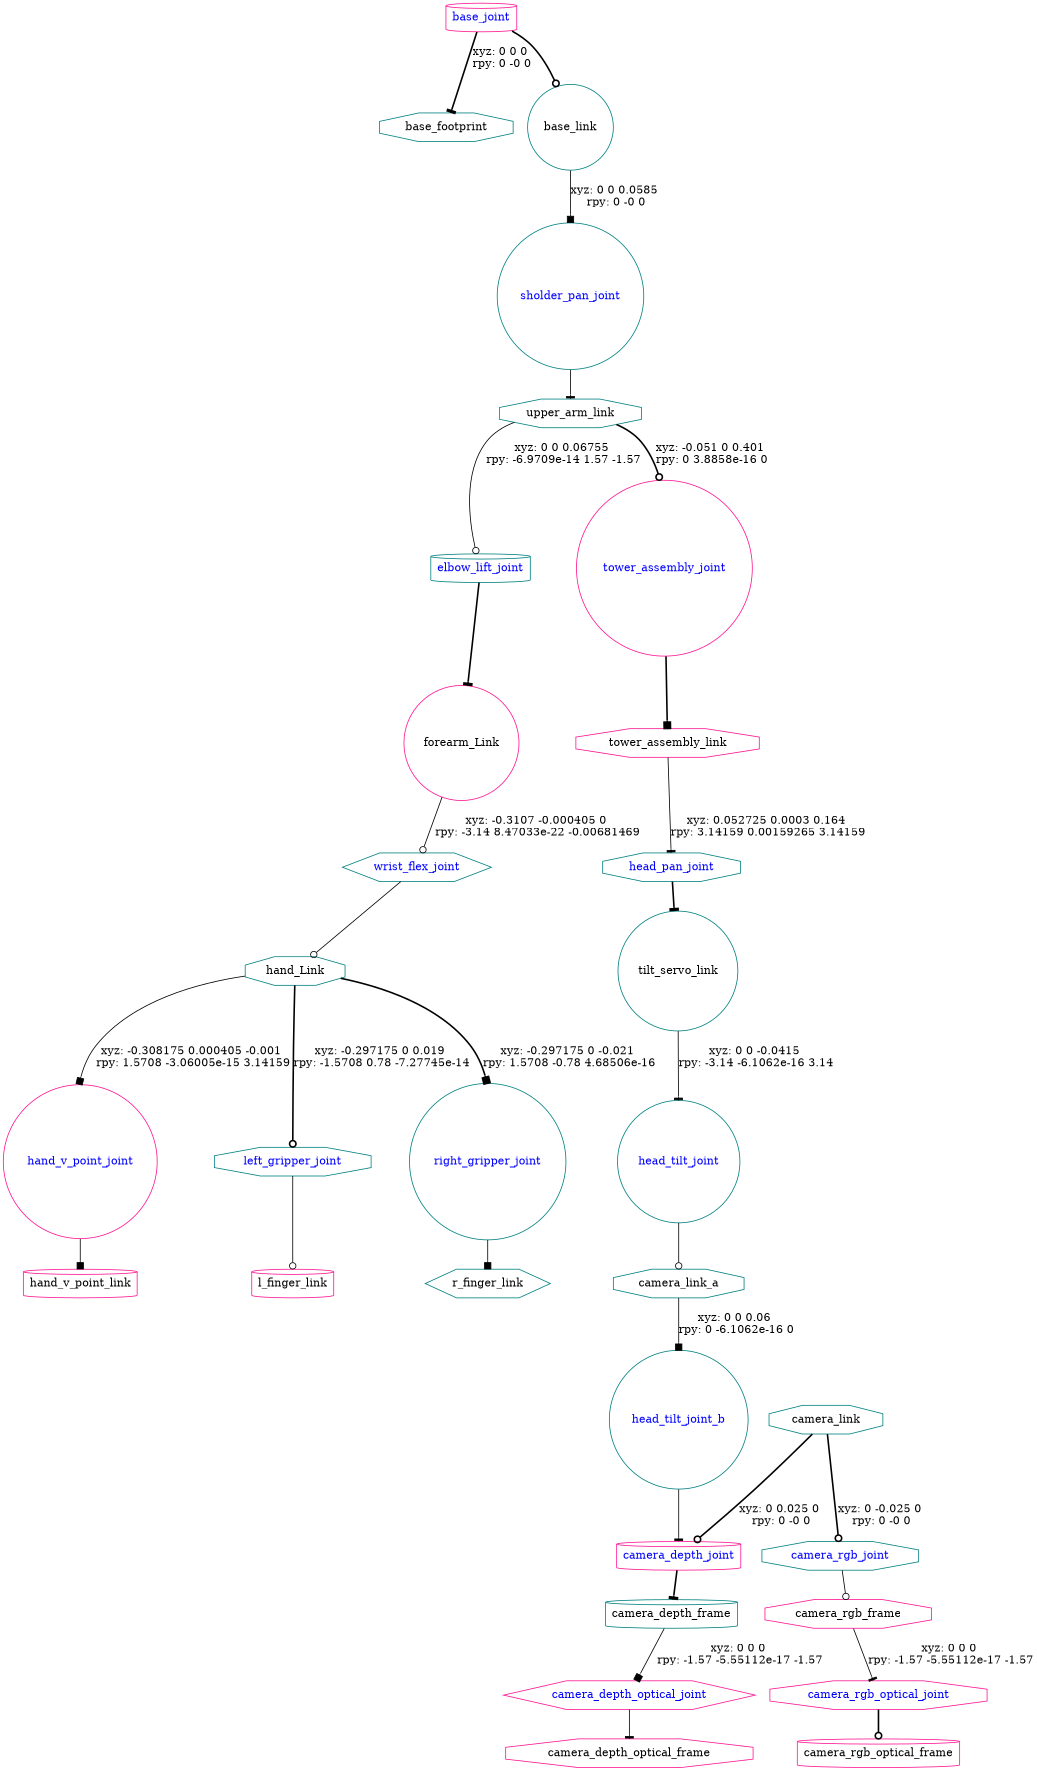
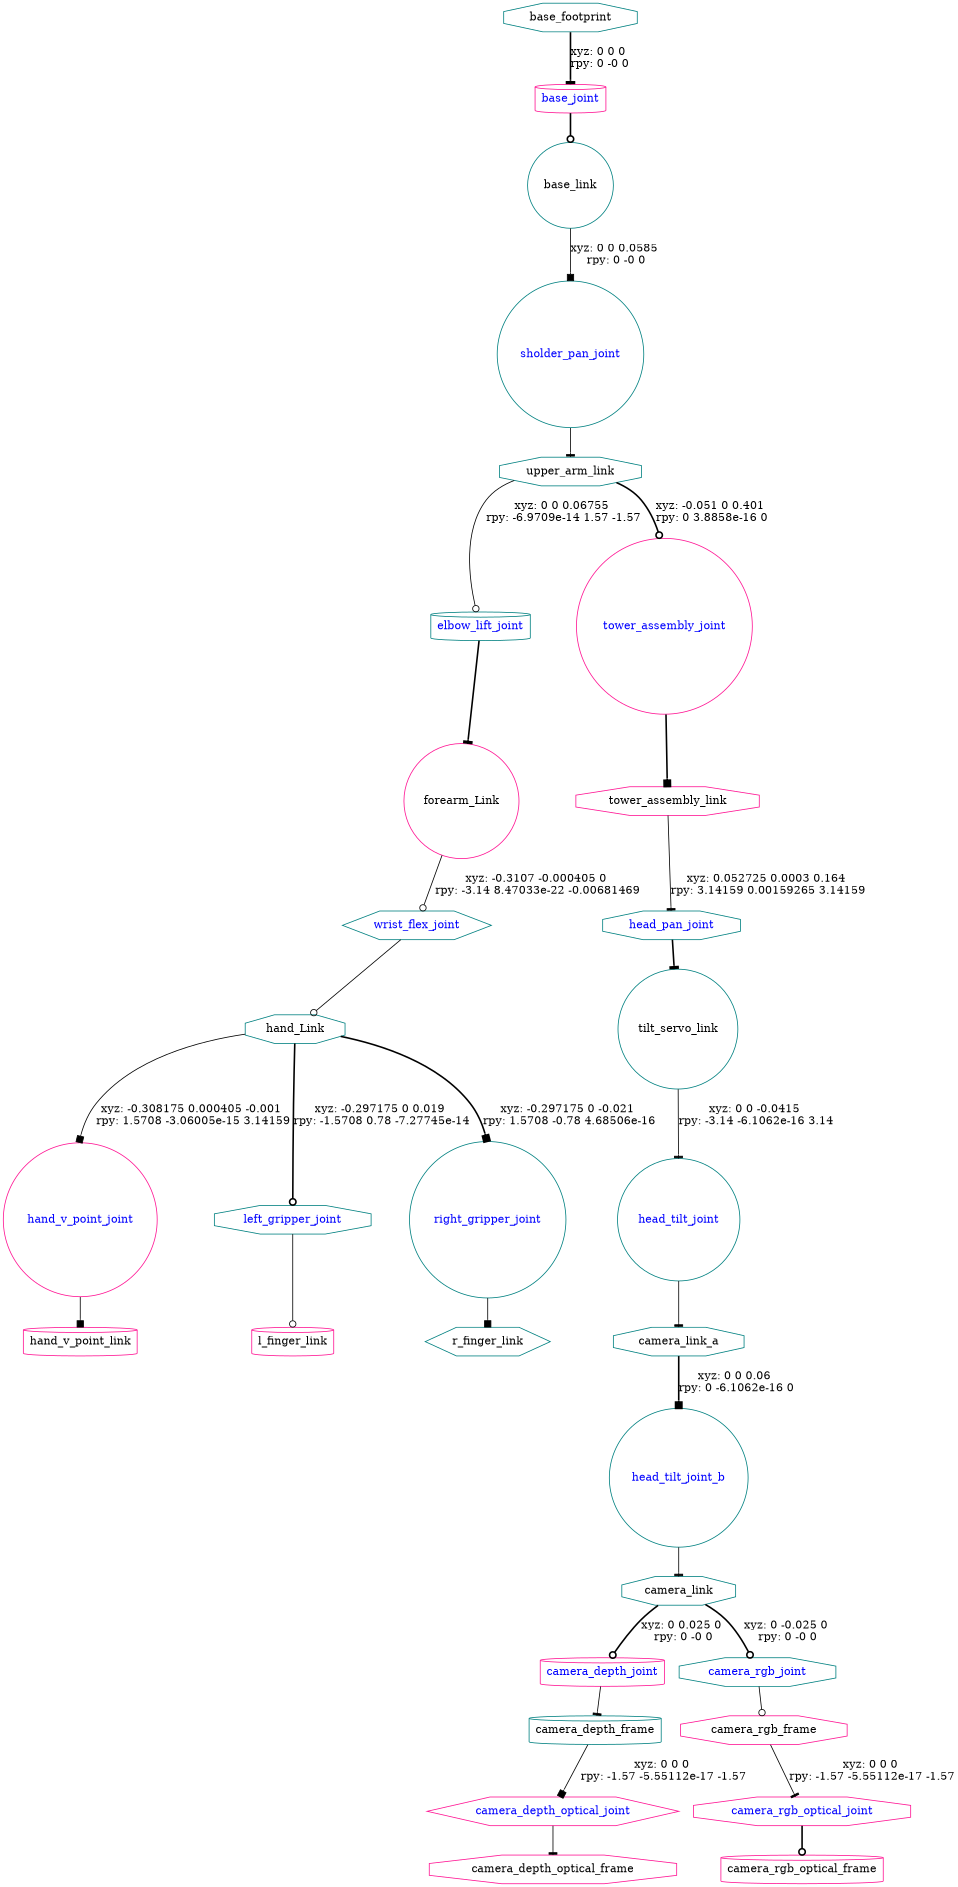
(464, 71) -> (570, 56)
(679, 1243) -> (679, 1302)
(679, 1320) -> (679, 1378)
(679, 1513) -> (679, 1560)
(675, 1583) -> (599, 1699)
